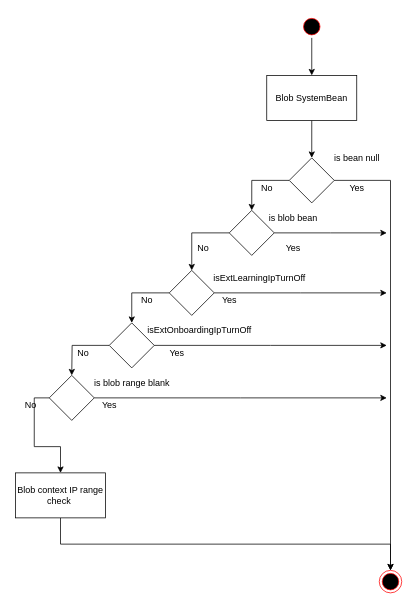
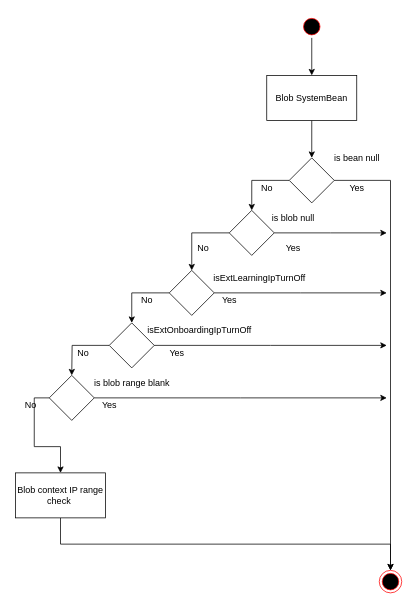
(293, 218) -> (293, 218)
